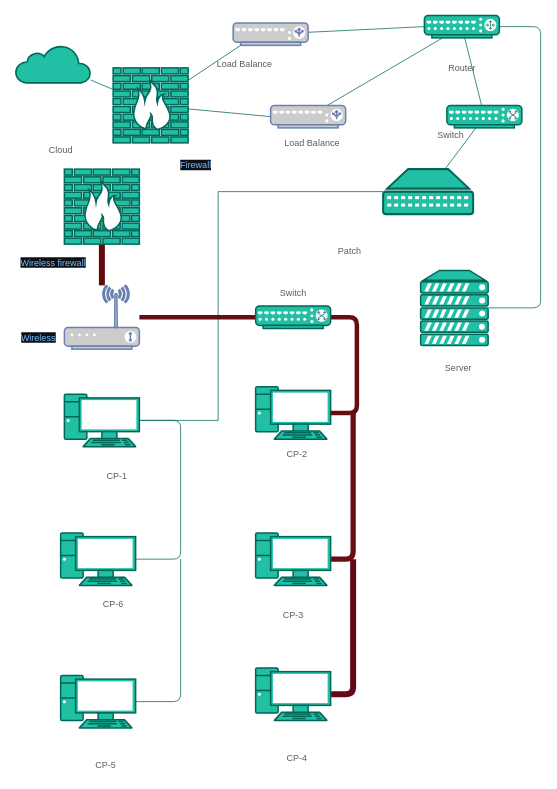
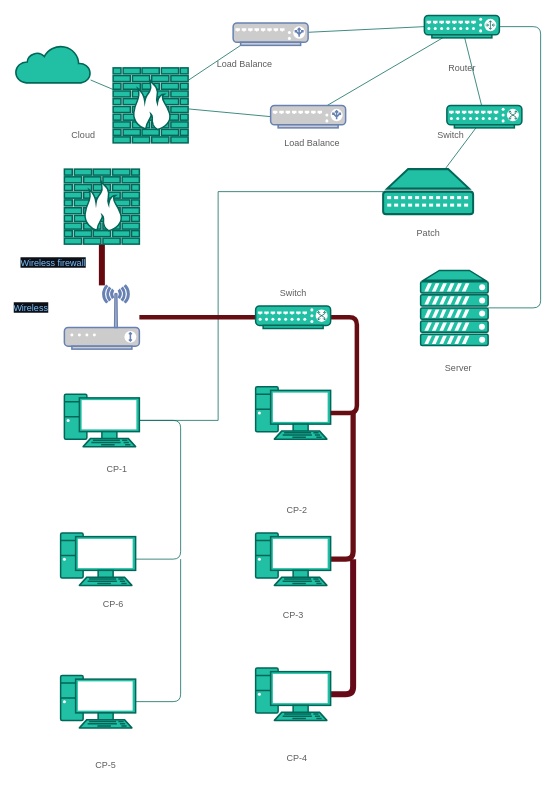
(60, 150) -> (83, 135)
(195, 165) -> none
(349, 252) -> (428, 233)
(38, 338) -> (30, 308)
(297, 454) -> (297, 510)
(117, 477) -> (117, 469)
